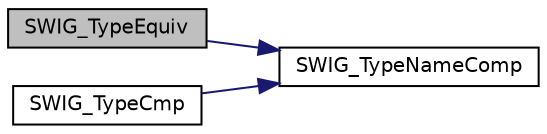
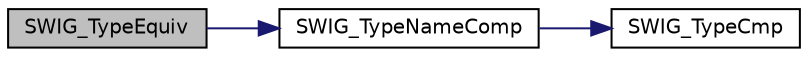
(230, 90) -> (565, 28)
